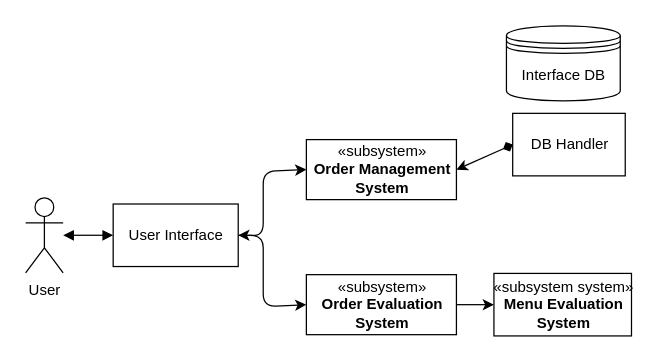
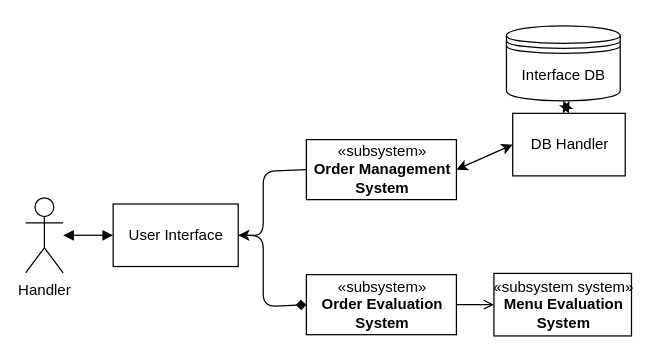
none -> (566, 107)
(503, 149) -> (504, 148)
(296, 170) -> (300, 170)
(45, 291) -> (45, 291)
(484, 304) -> (486, 304)
(296, 305) -> (296, 305)
